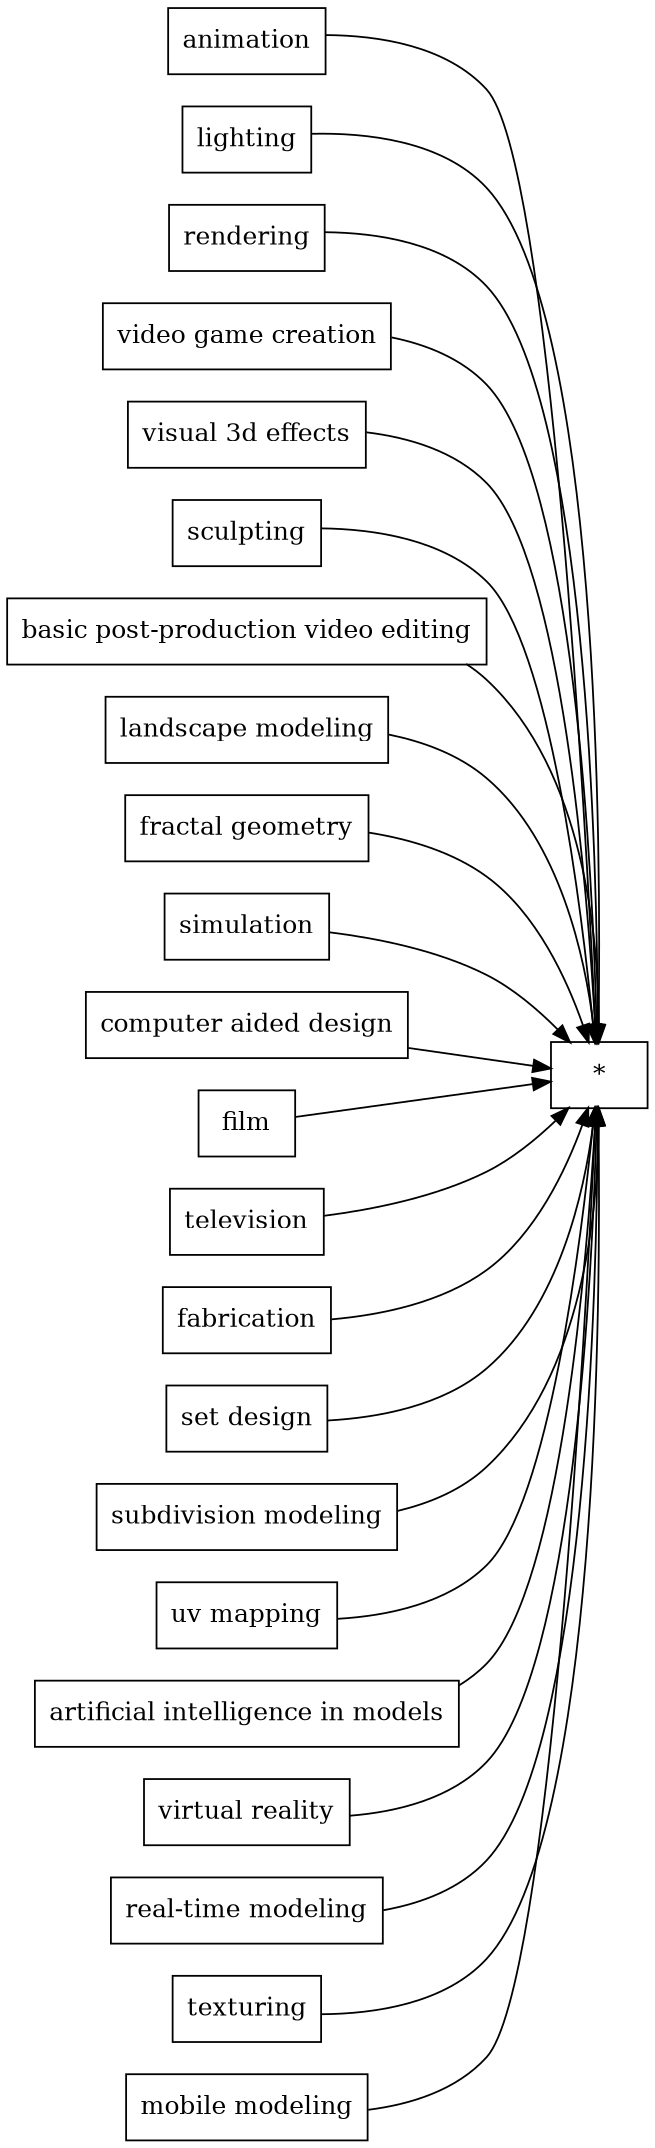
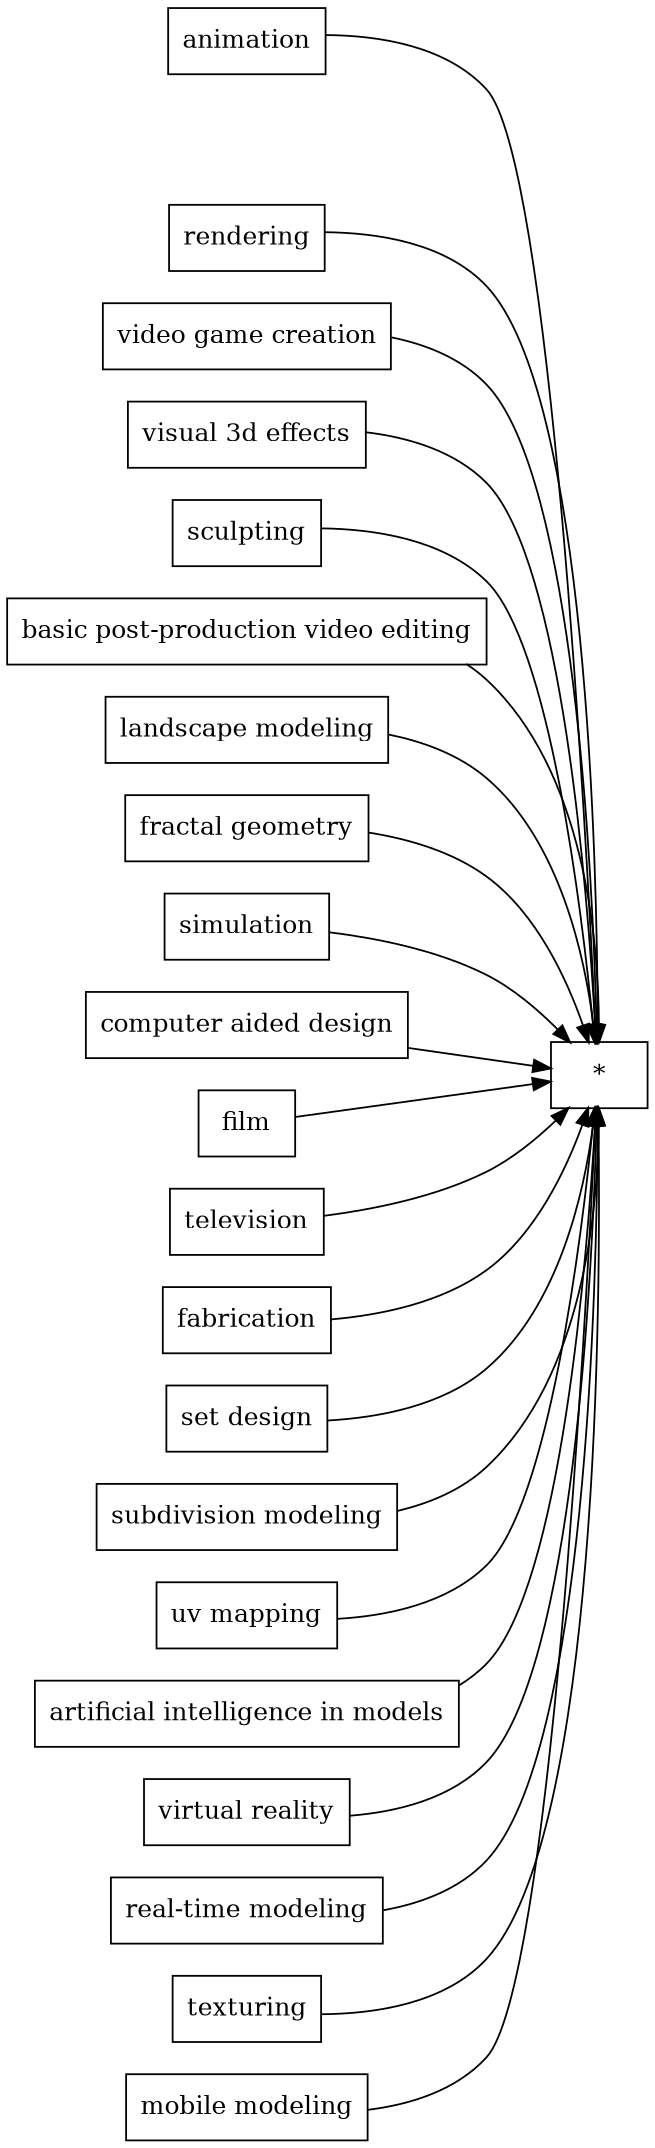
(247, 140) -> none
